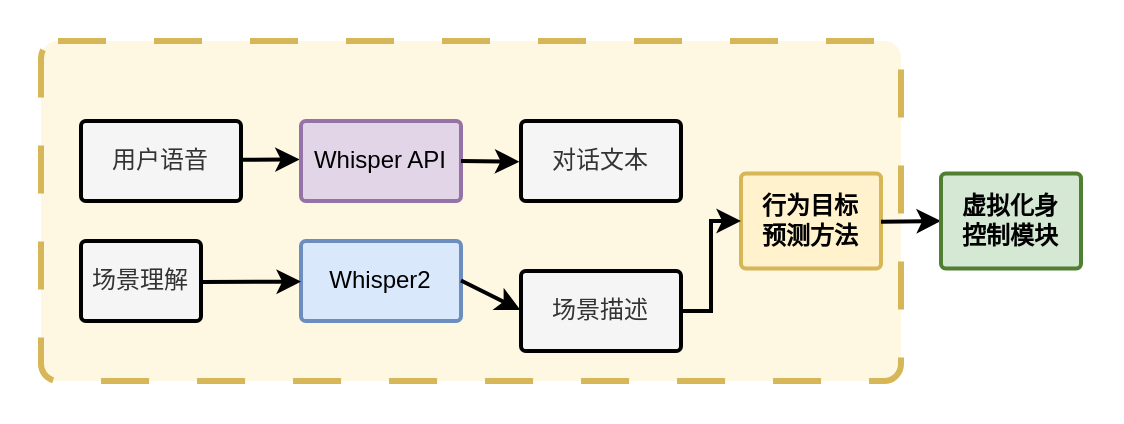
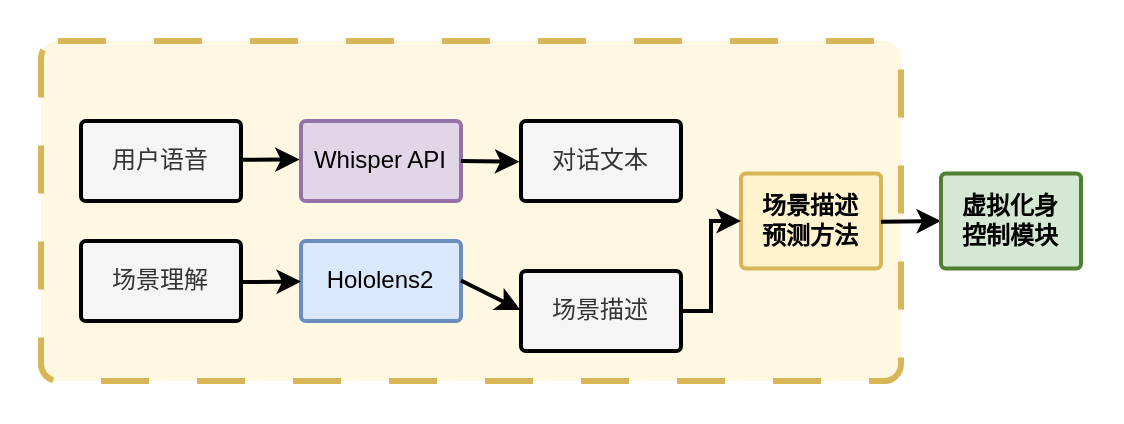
(811, 221) -> (811, 221)
(141, 281) -> (161, 281)
(381, 281) -> (381, 281)
